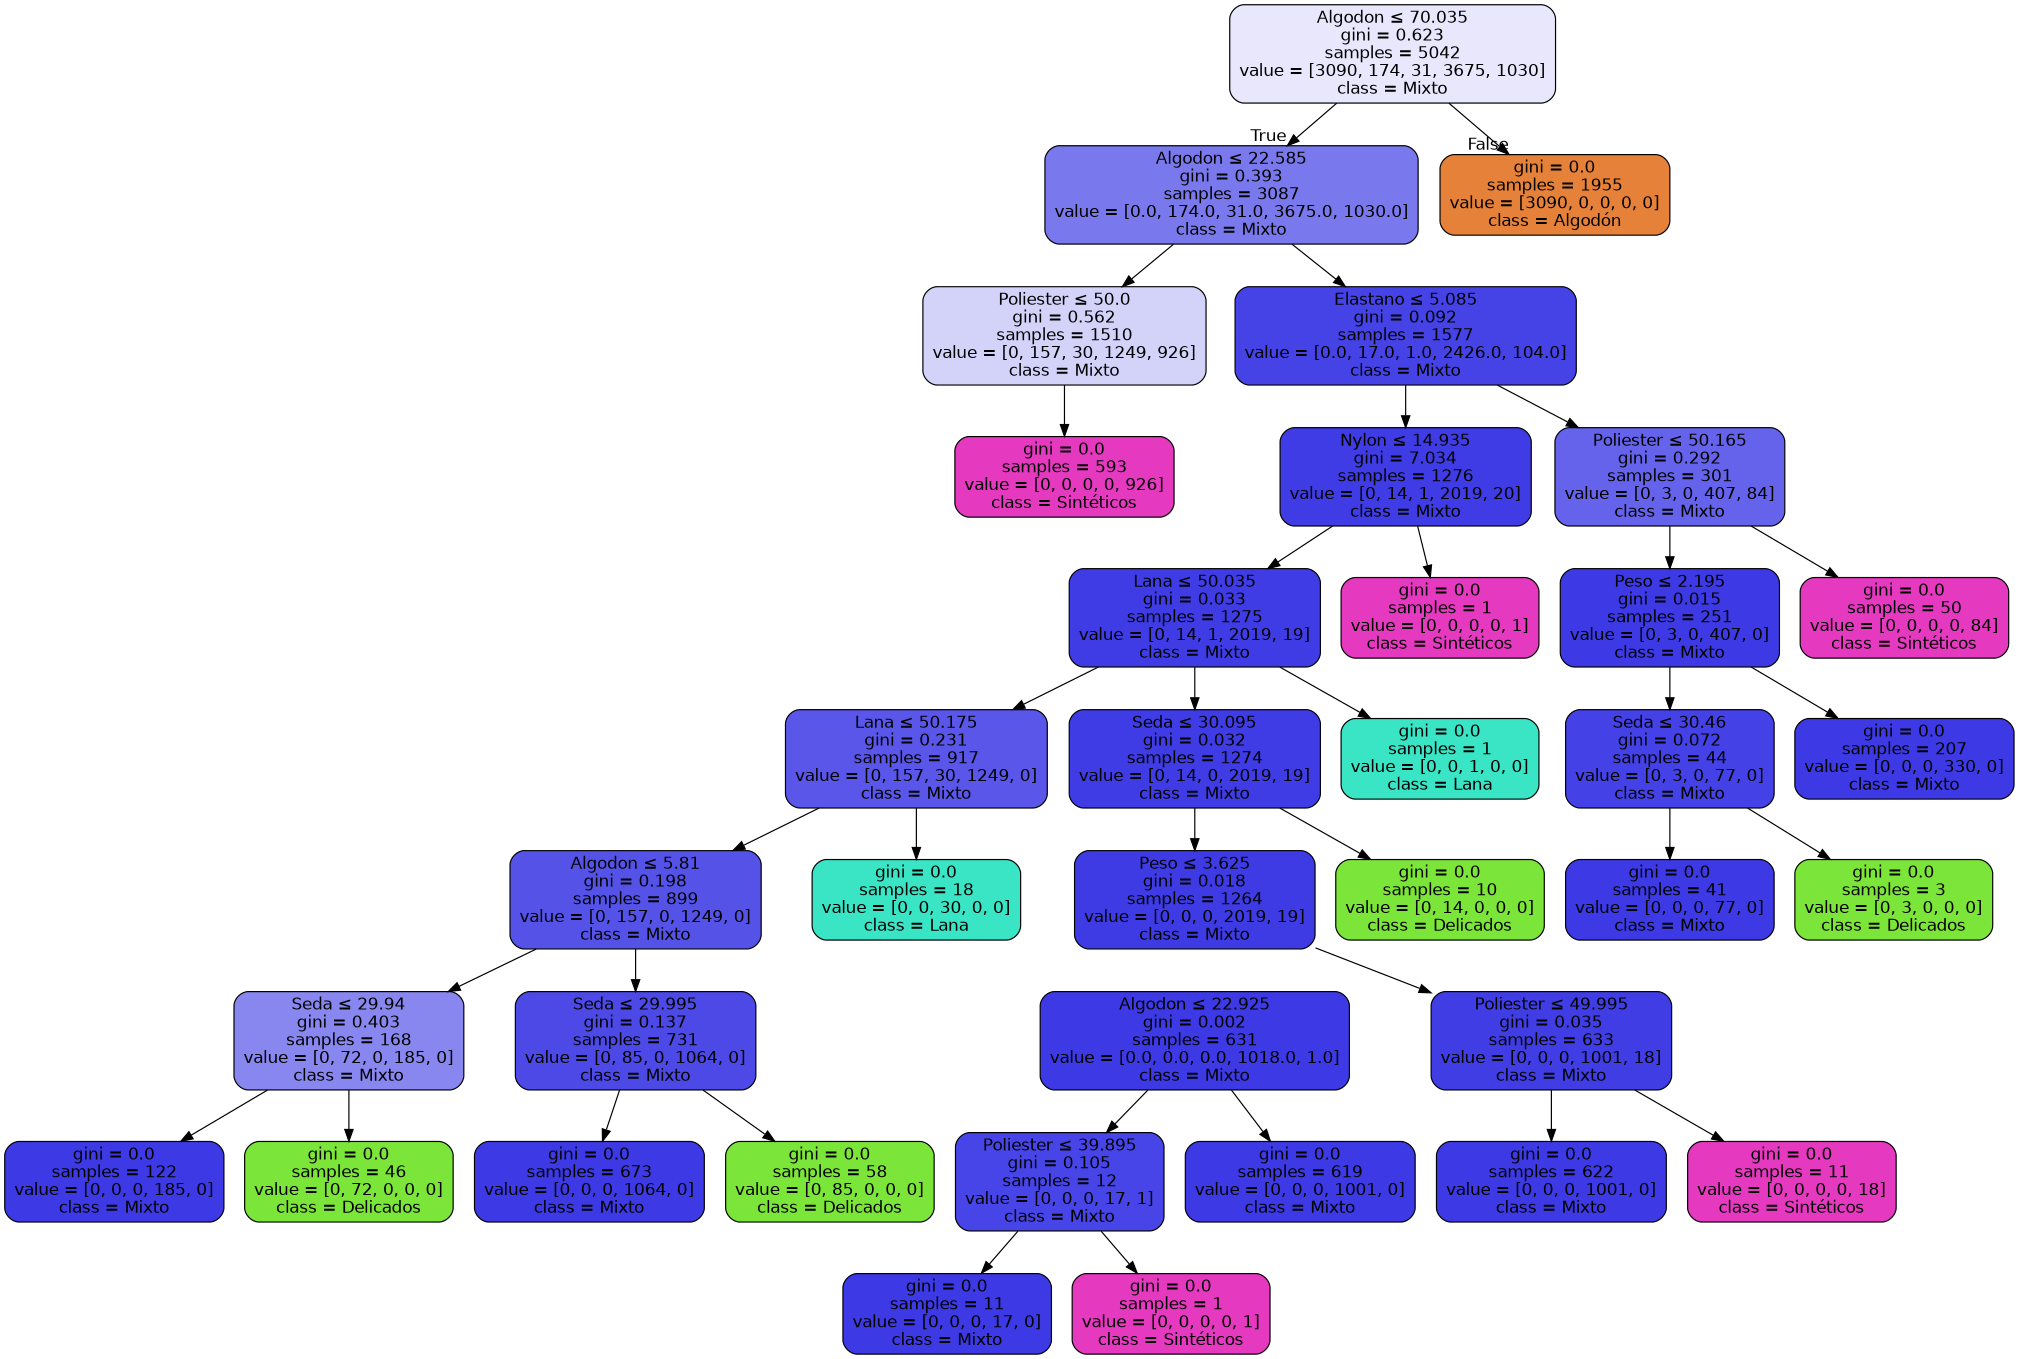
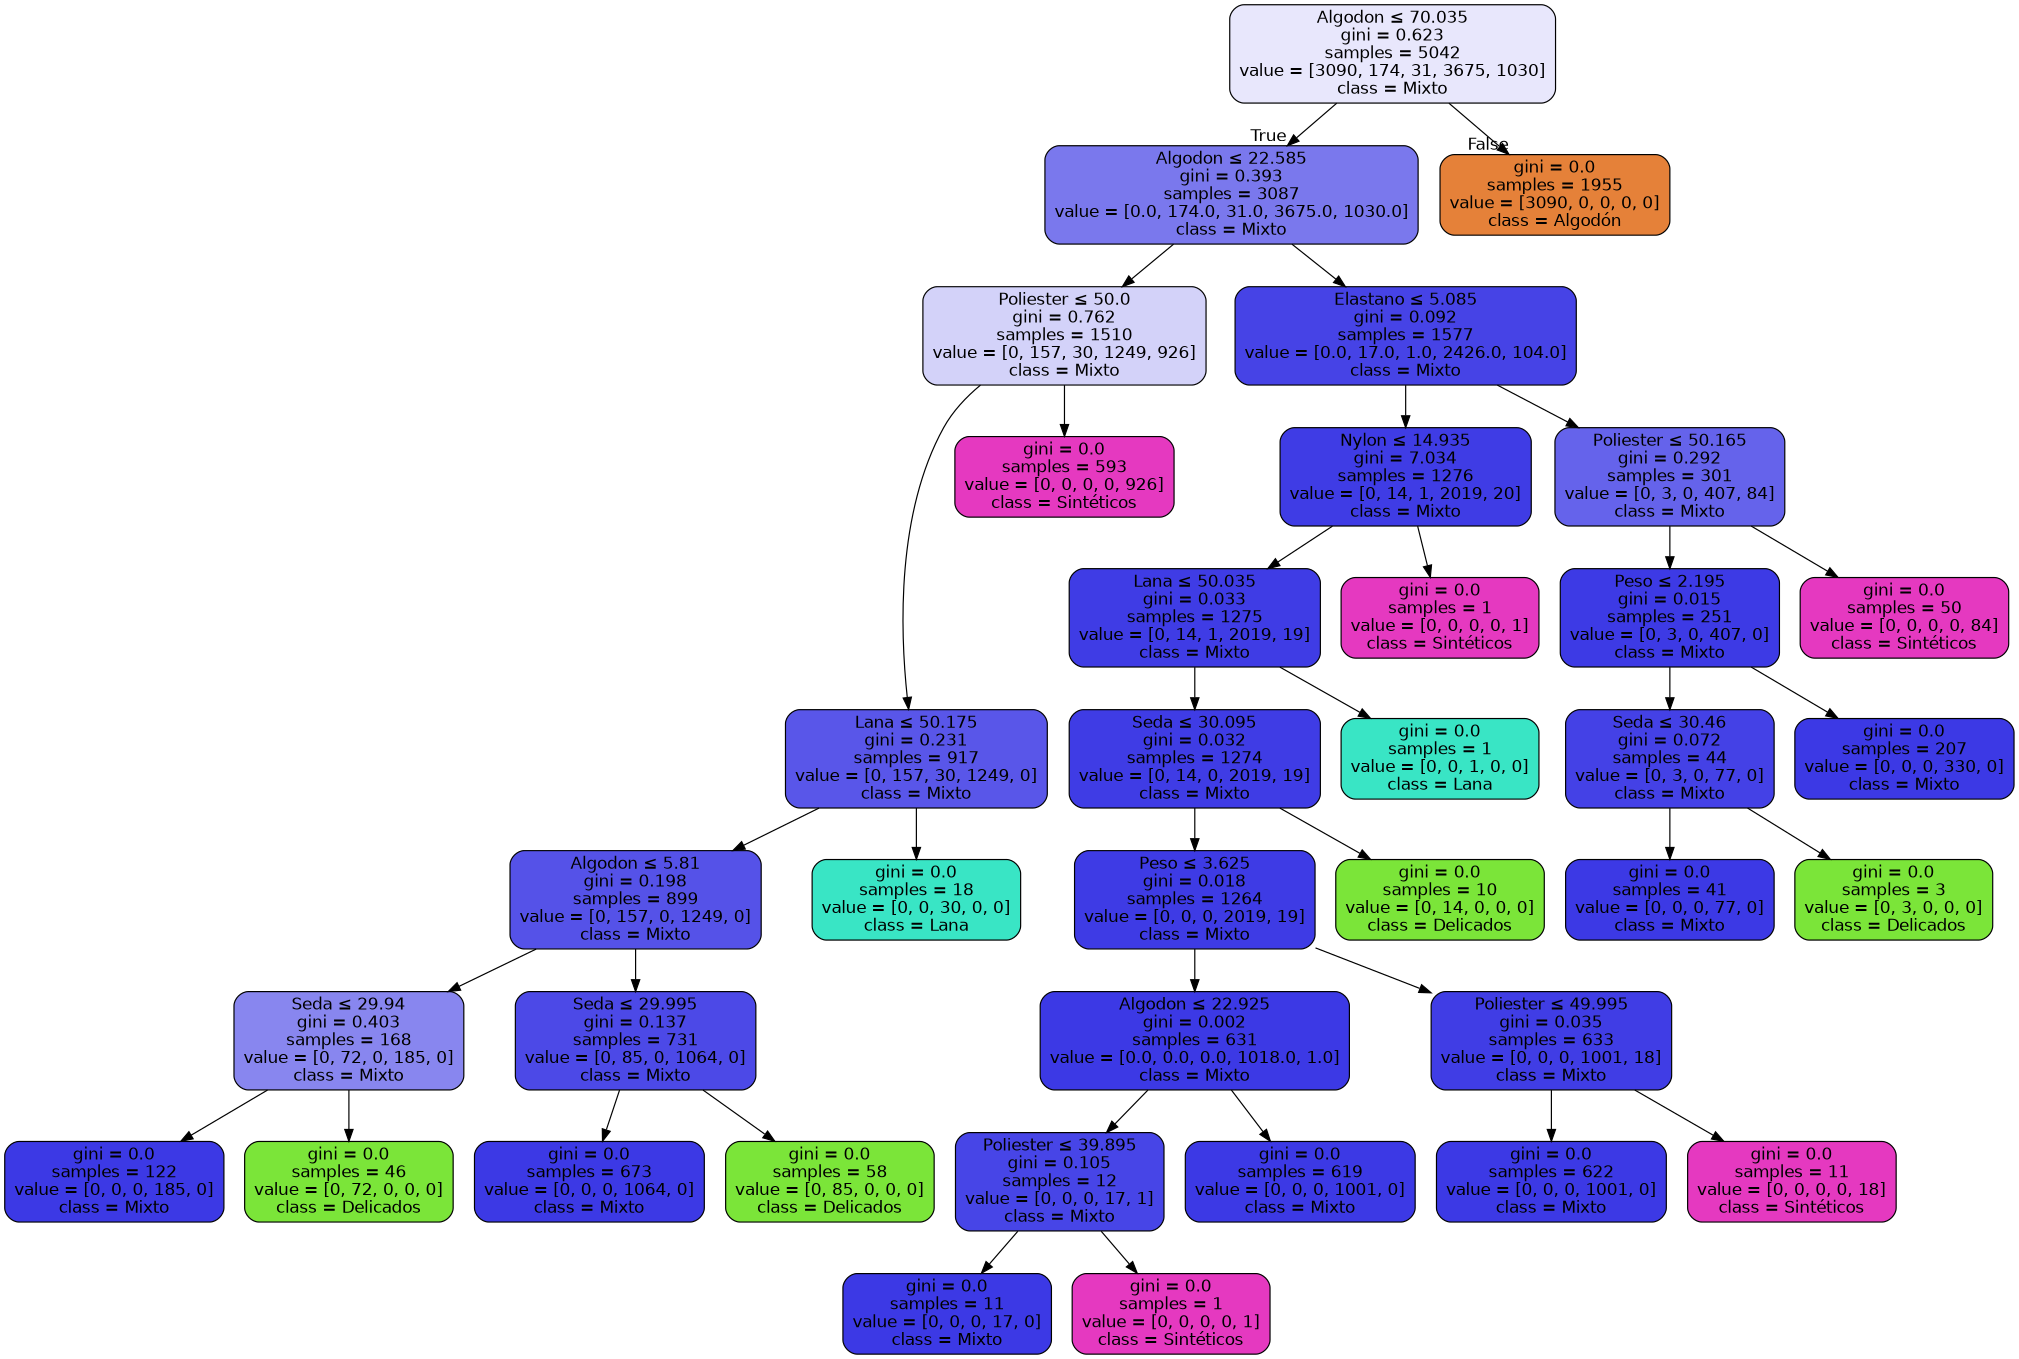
(1064, 318) -> (1064, 318)
(1061, 686) -> (910, 532)
none -> (1195, 964)
